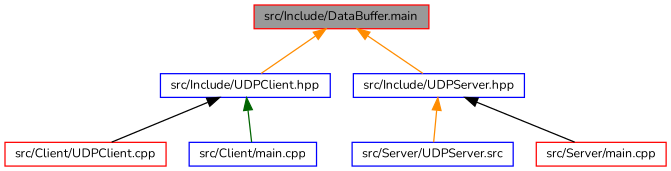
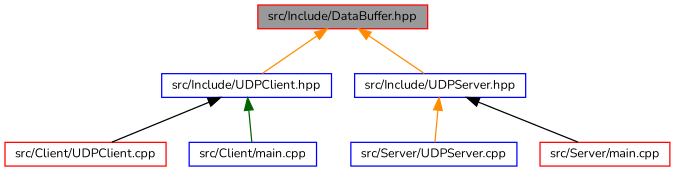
(341, 17) -> (343, 17)
(433, 154) -> (434, 154)
